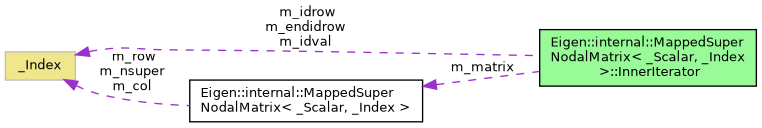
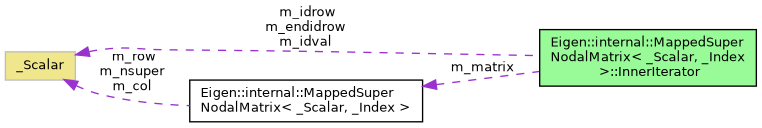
(40, 66) -> (40, 66)
